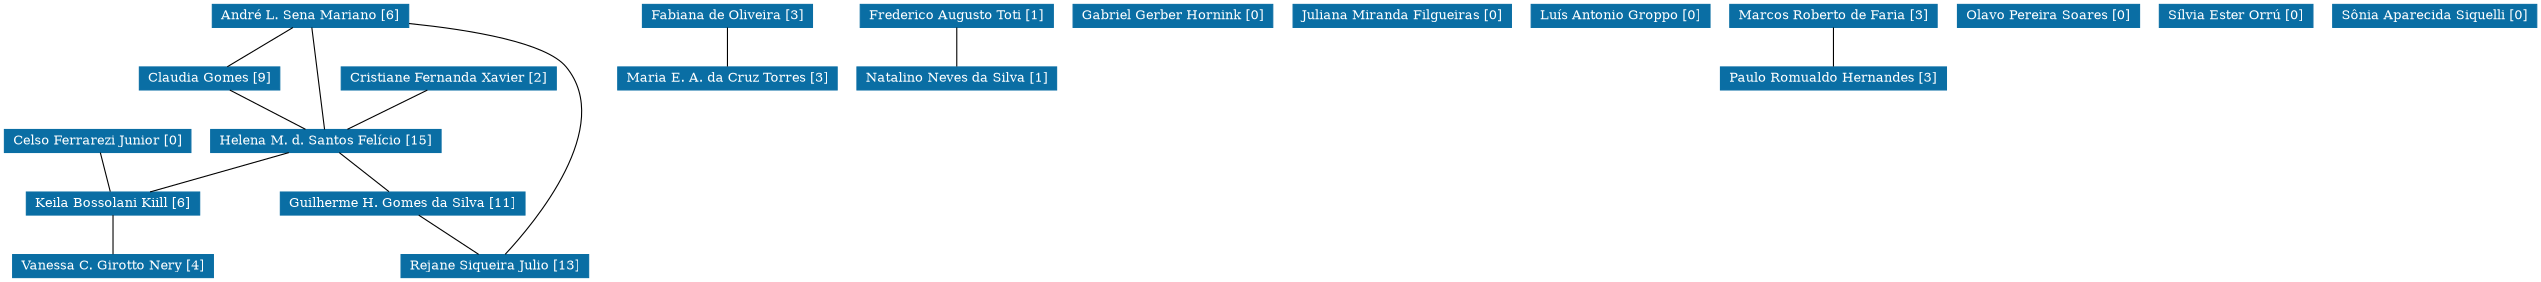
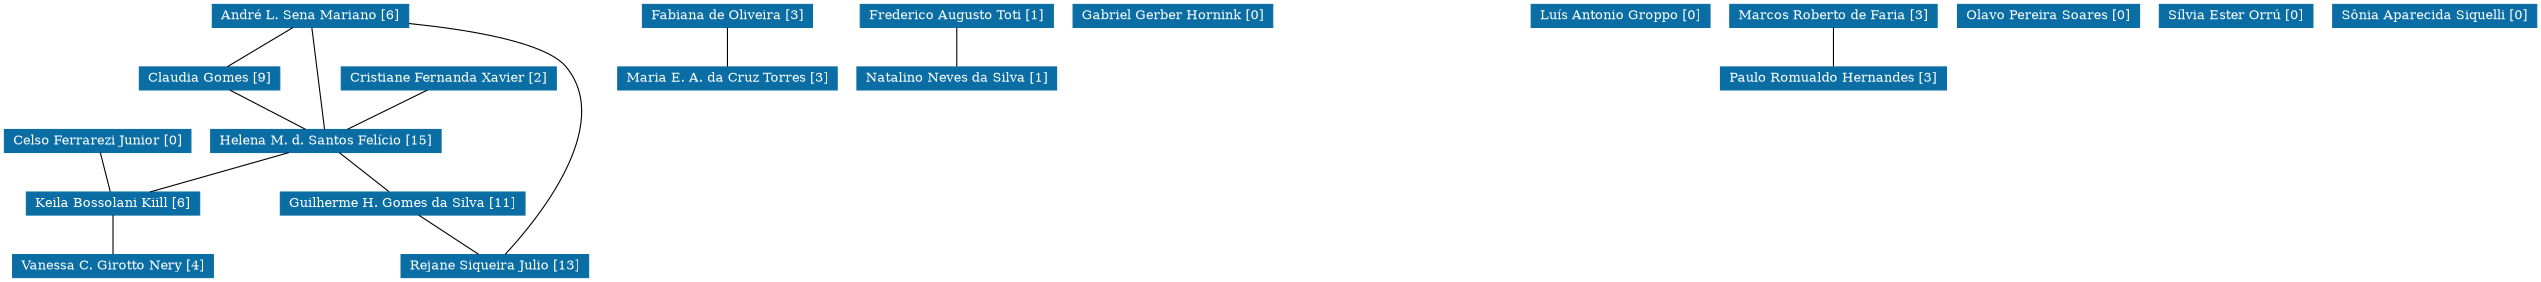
(1402, 16) -> none
